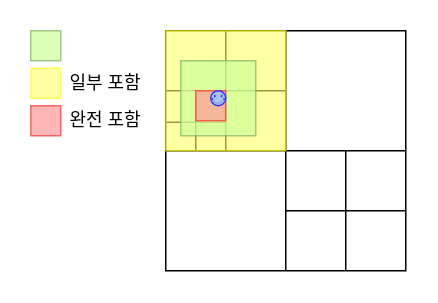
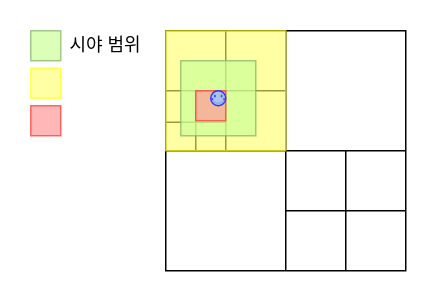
none -> (106, 46)
(106, 83) -> none
(106, 121) -> none
